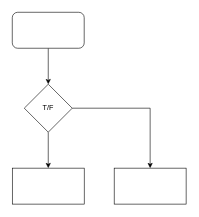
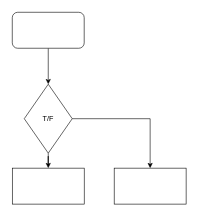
(48, 108) -> (48, 119)
